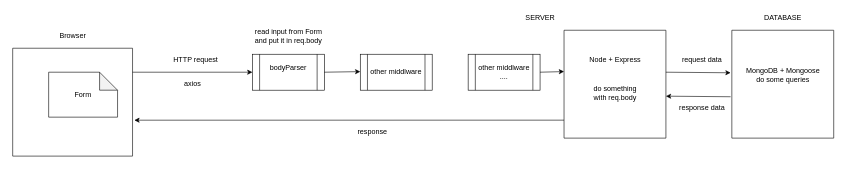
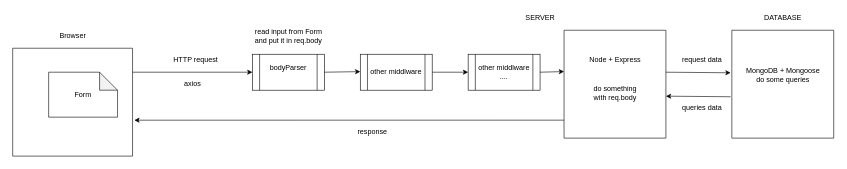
none -> (462, 72)
(703, 108) -> (703, 108)
